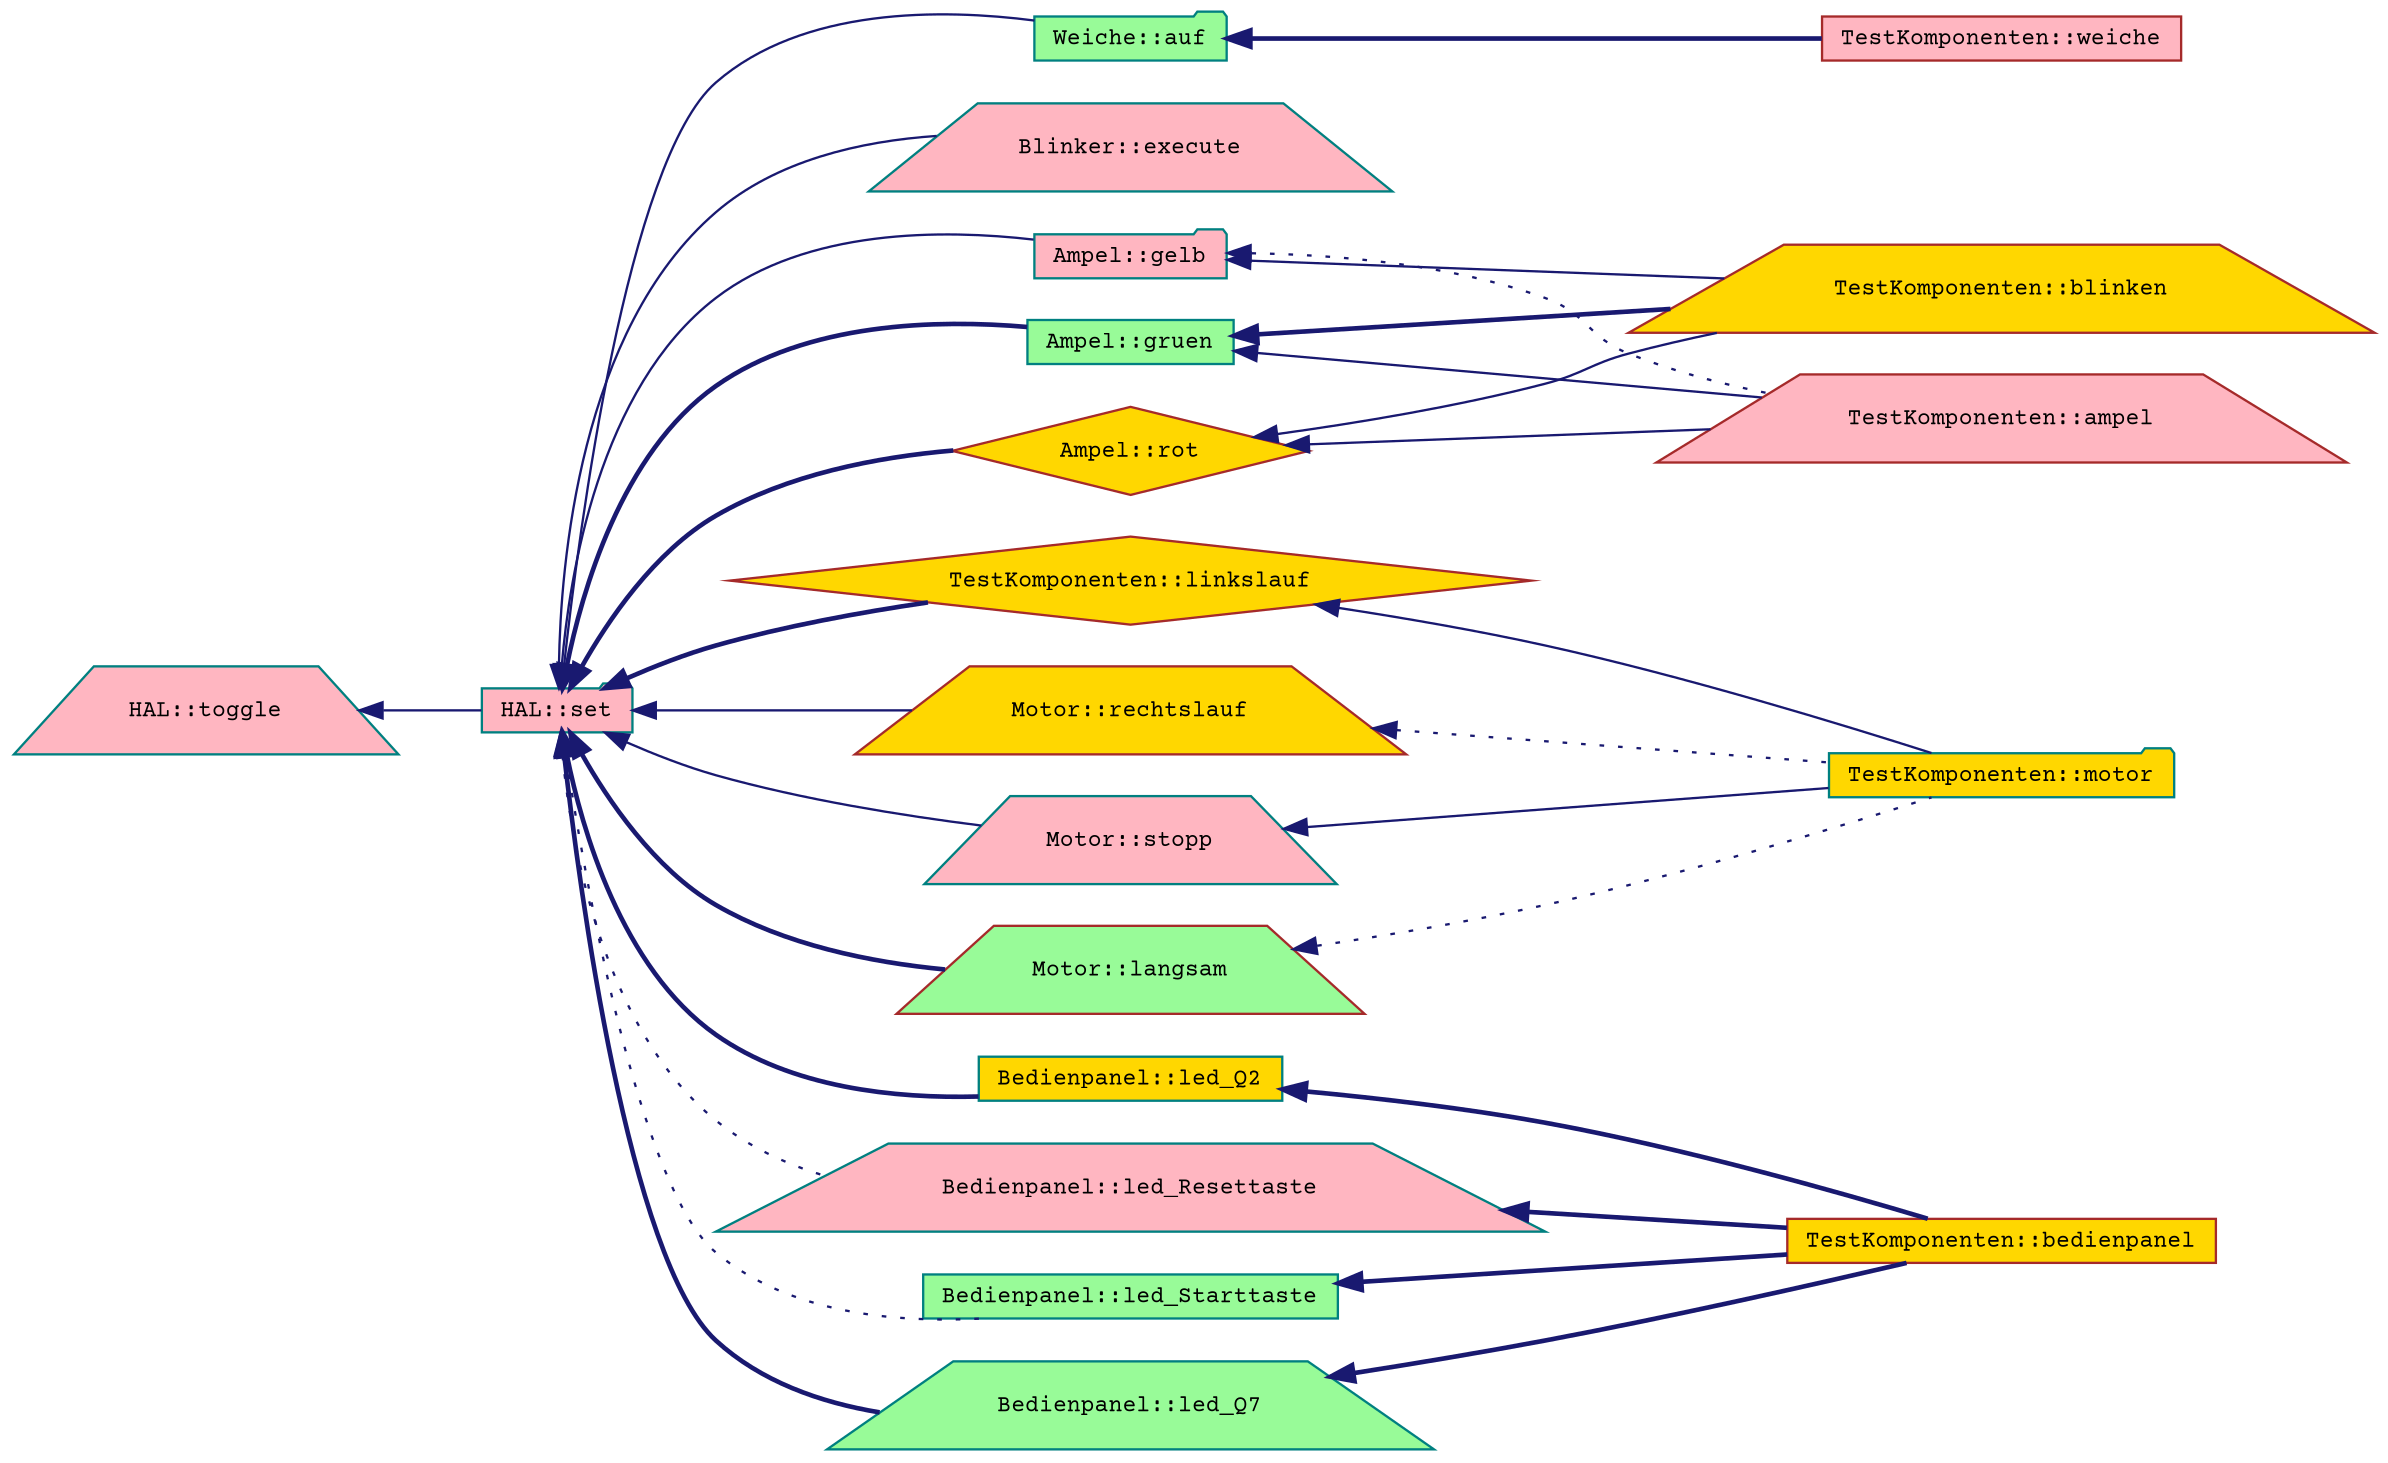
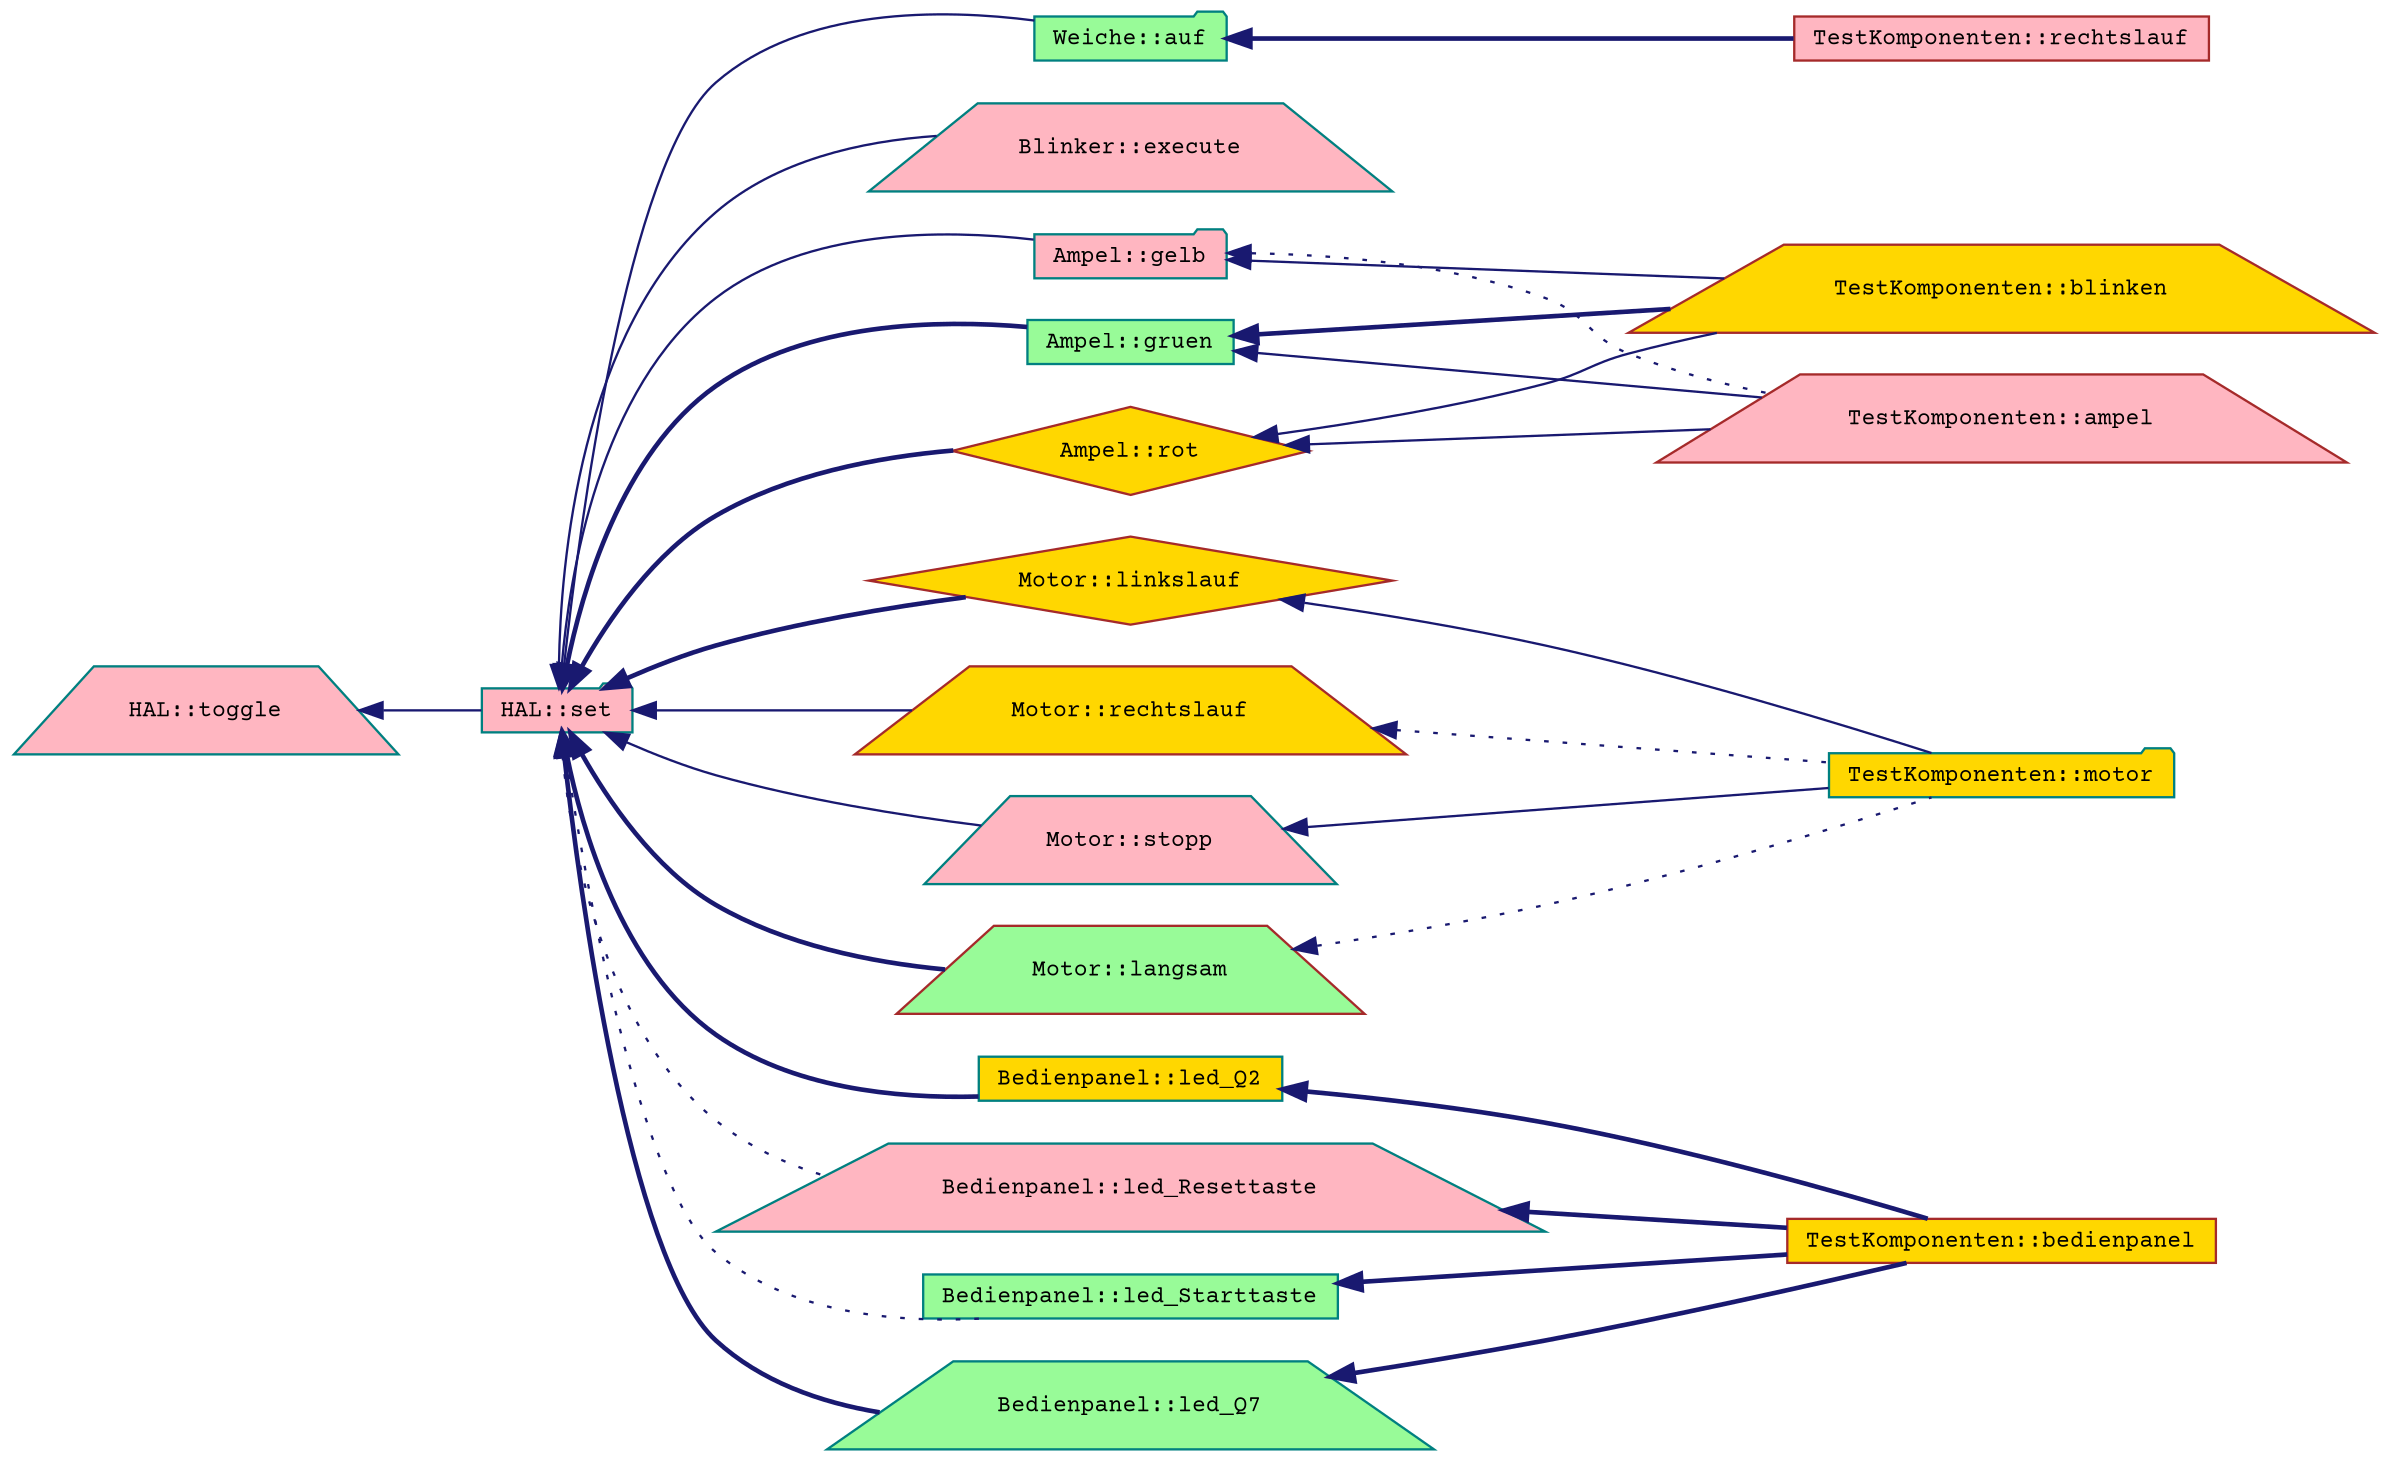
(2002, 39) -> (2002, 39)
(1131, 581) -> (1131, 581)
